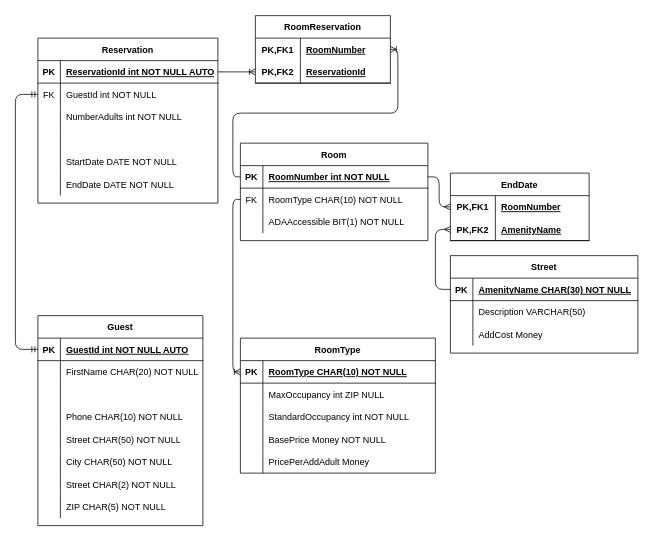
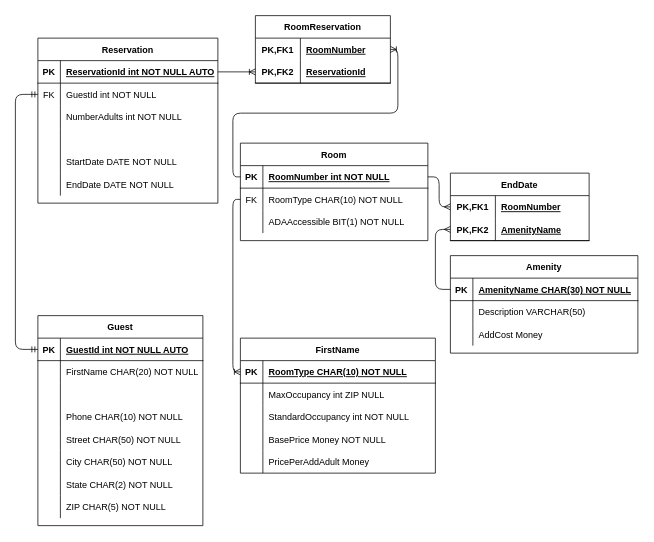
(544, 267) -> (544, 267)
(338, 350) -> (338, 350)
(120, 485) -> (118, 485)
